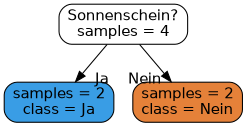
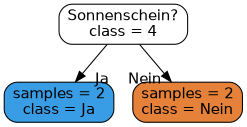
(123, 32) -> (123, 32)
